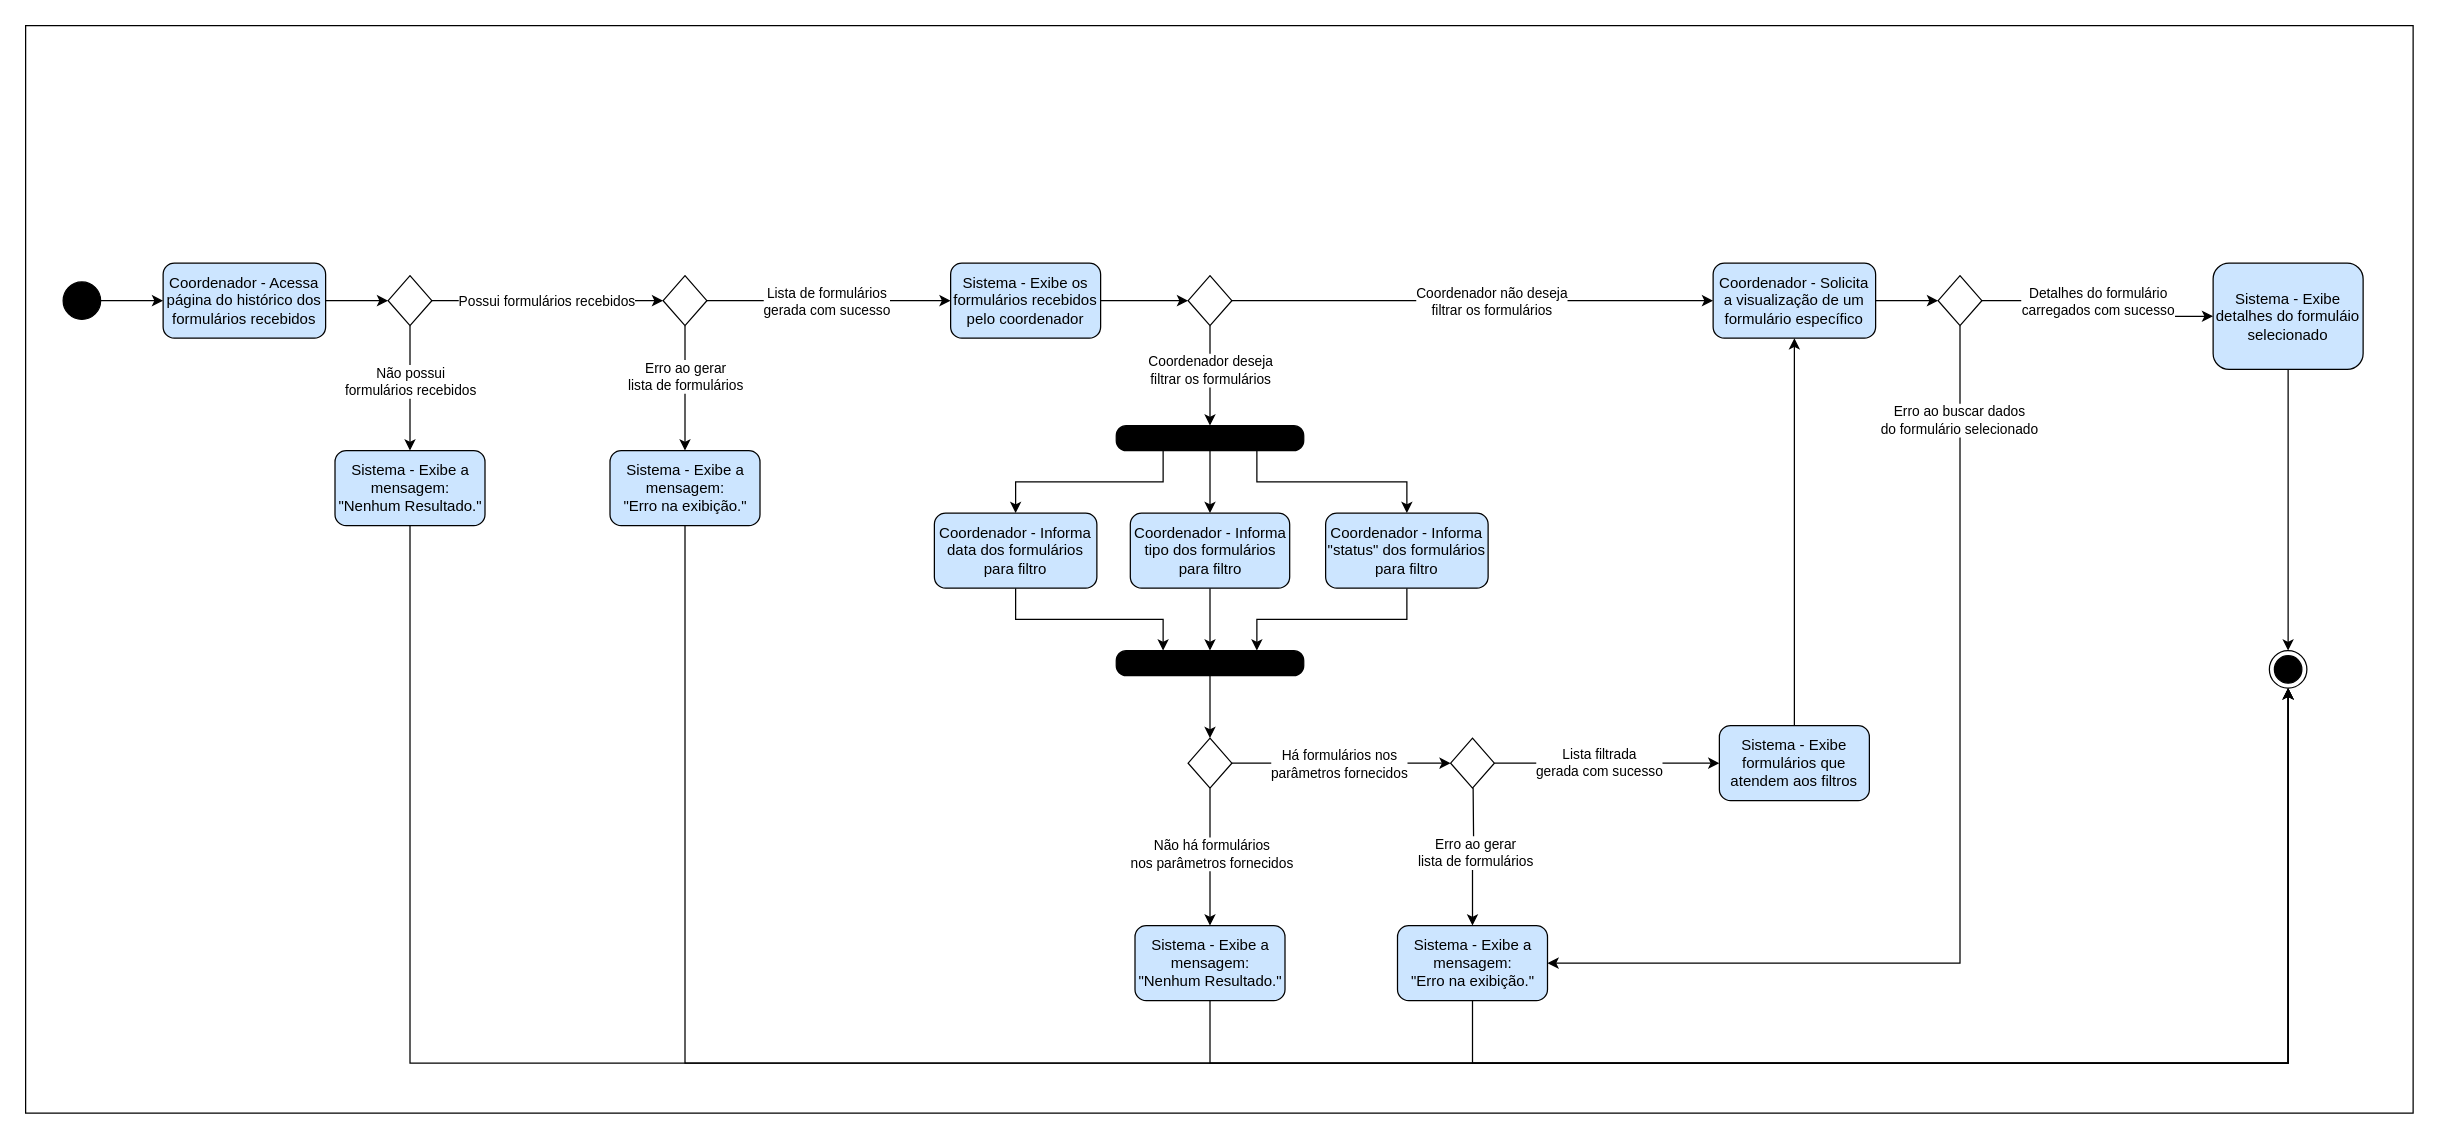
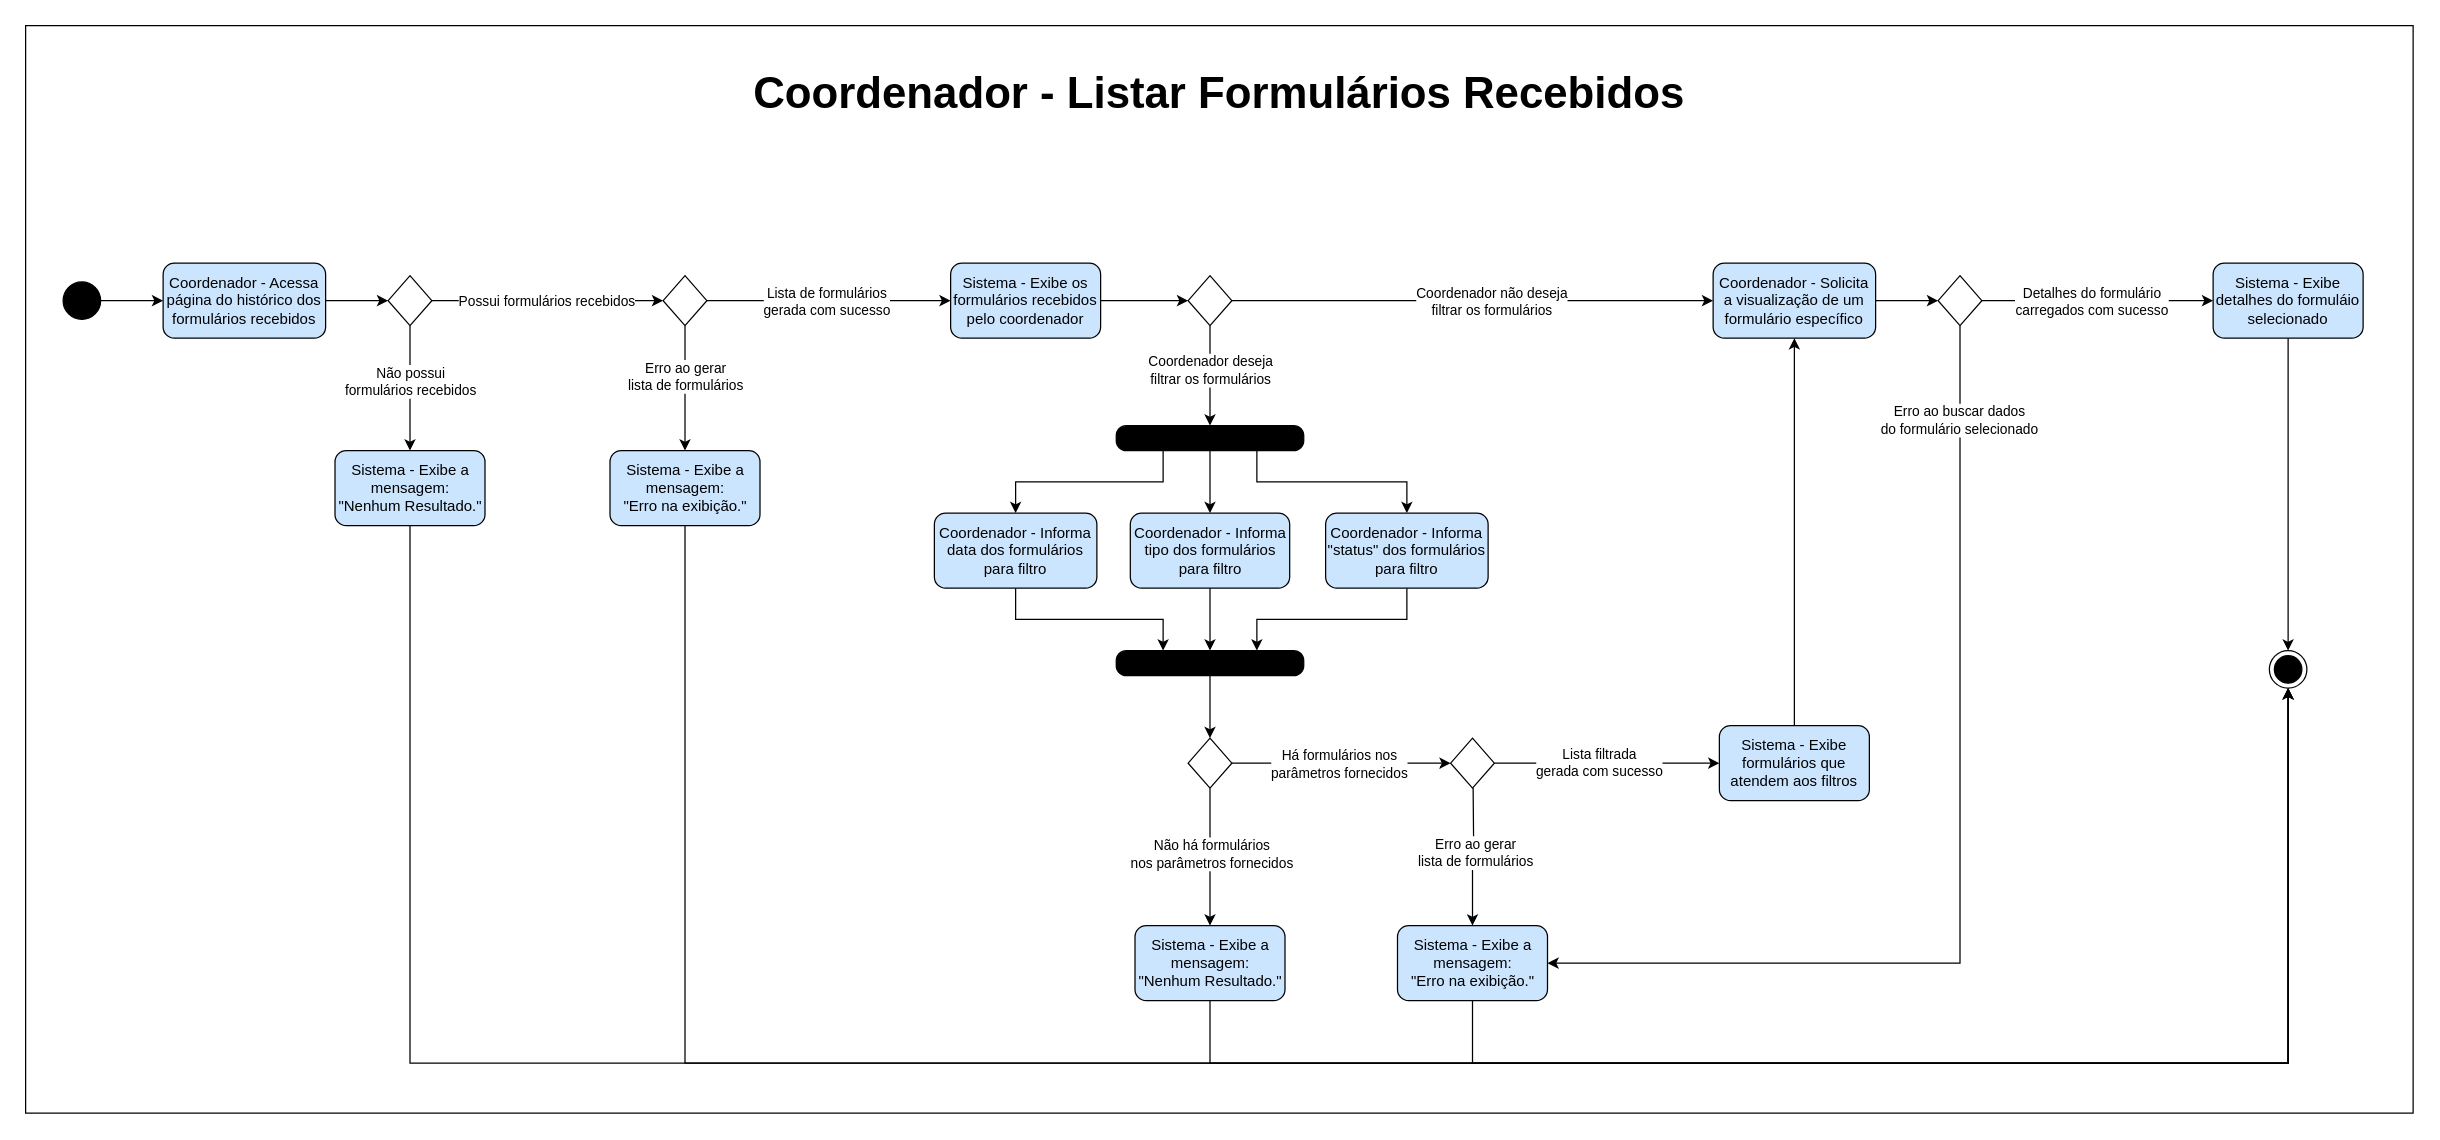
none -> (1219, 92)
(2288, 316) -> (2288, 301)
